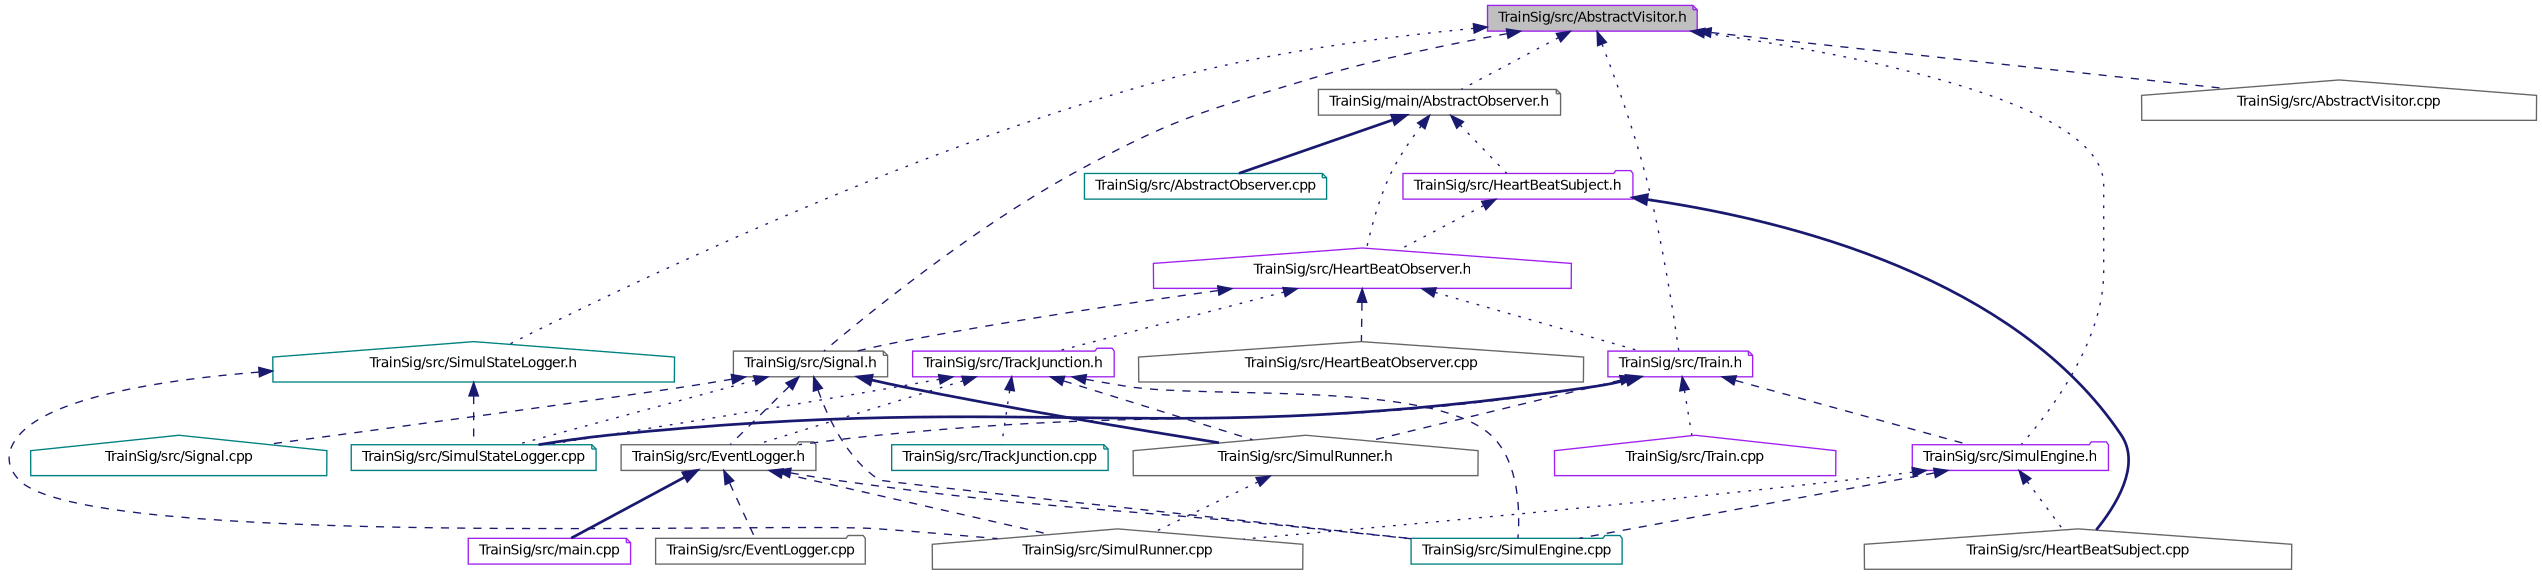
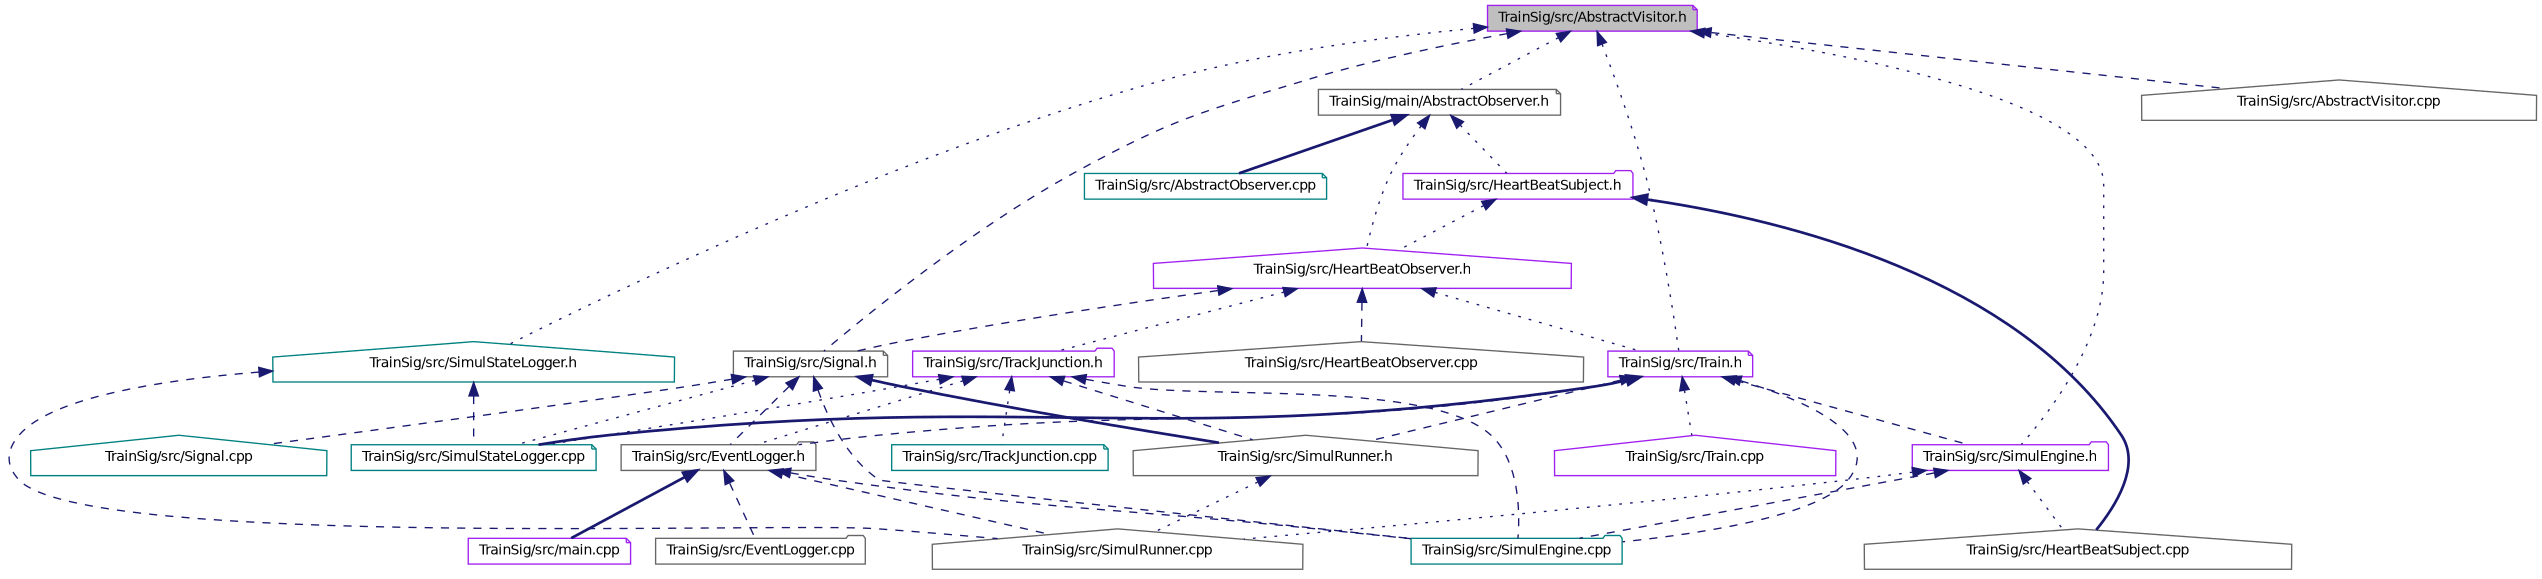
none -> (1802, 507)
